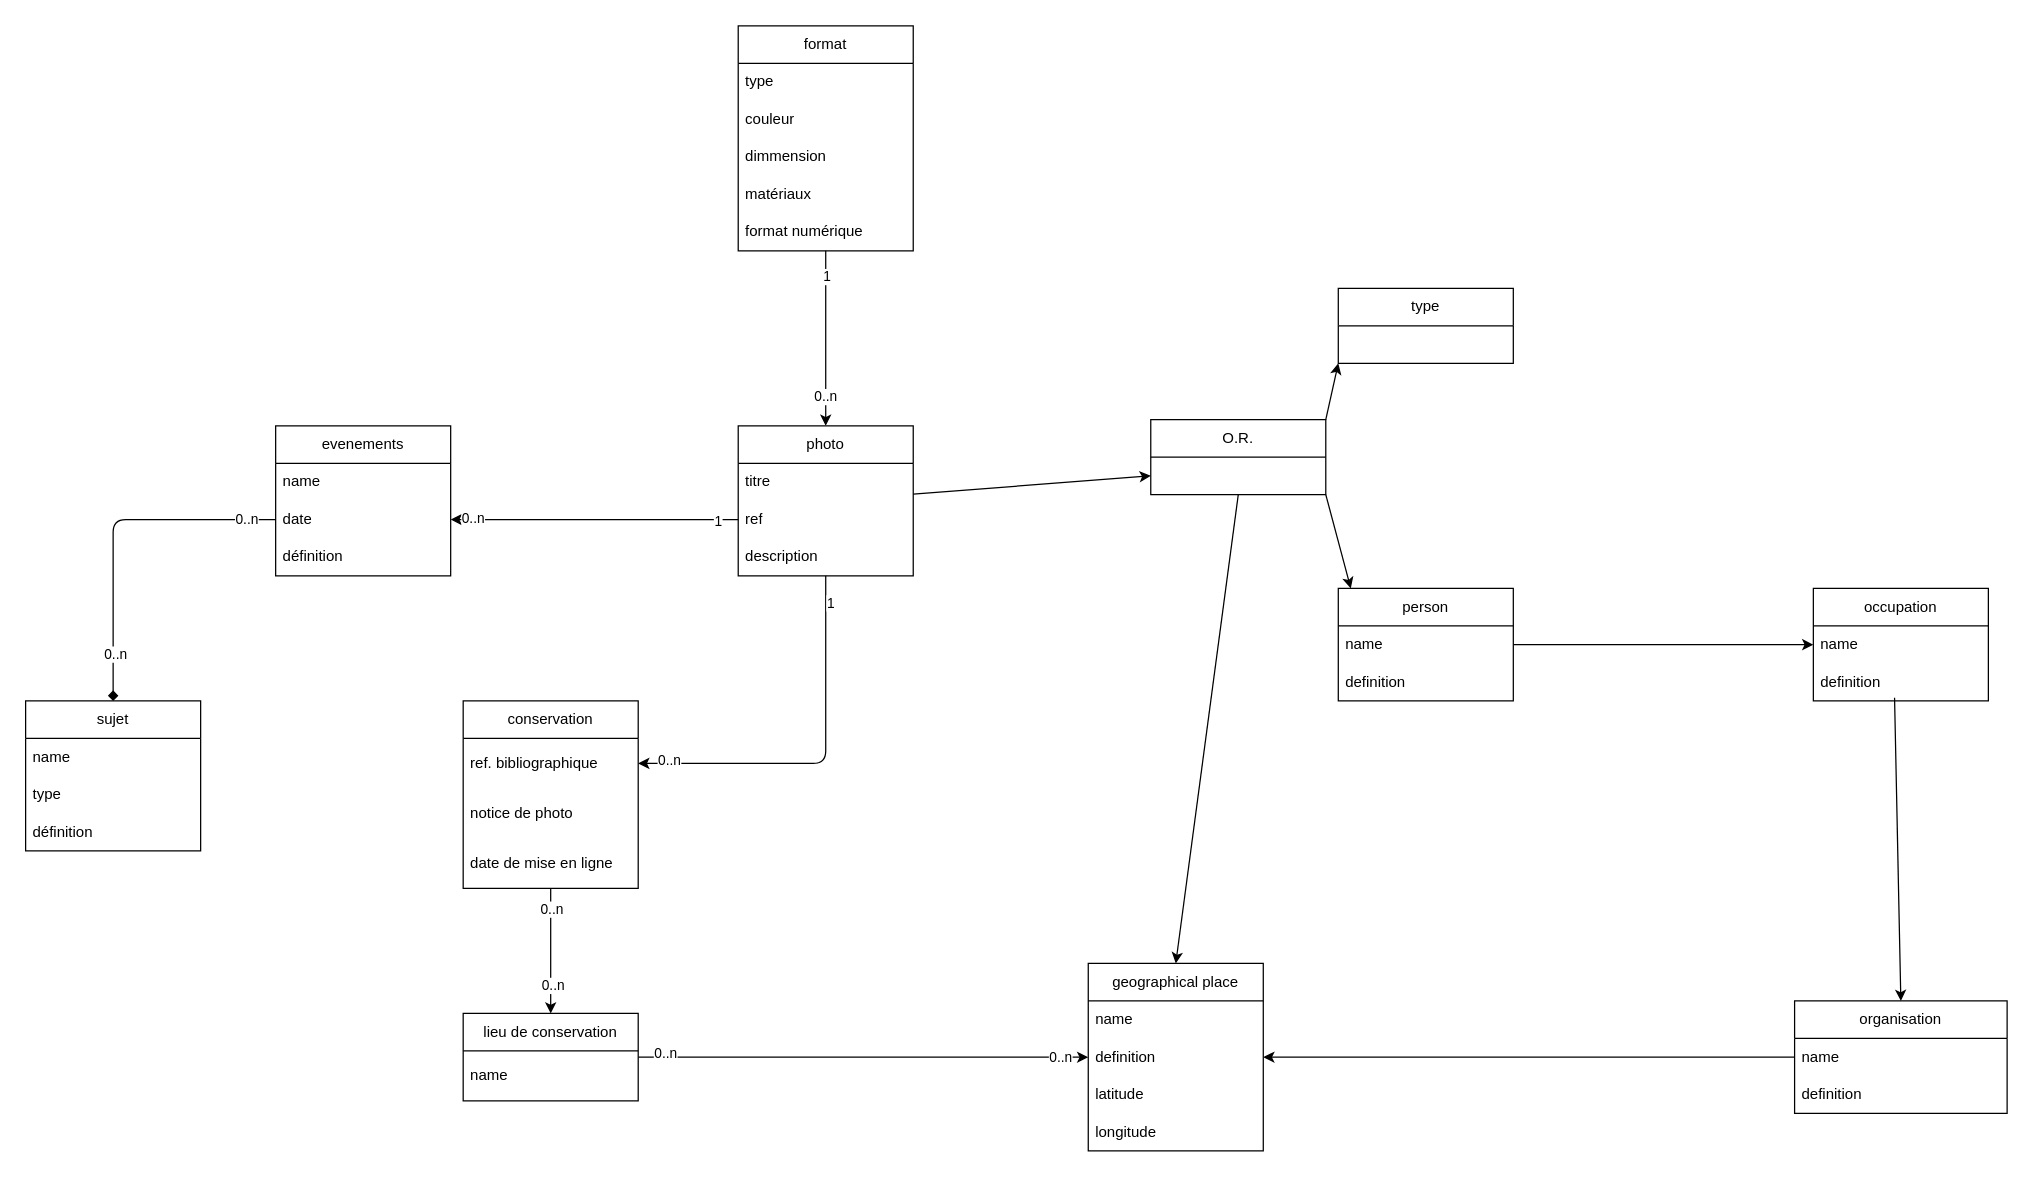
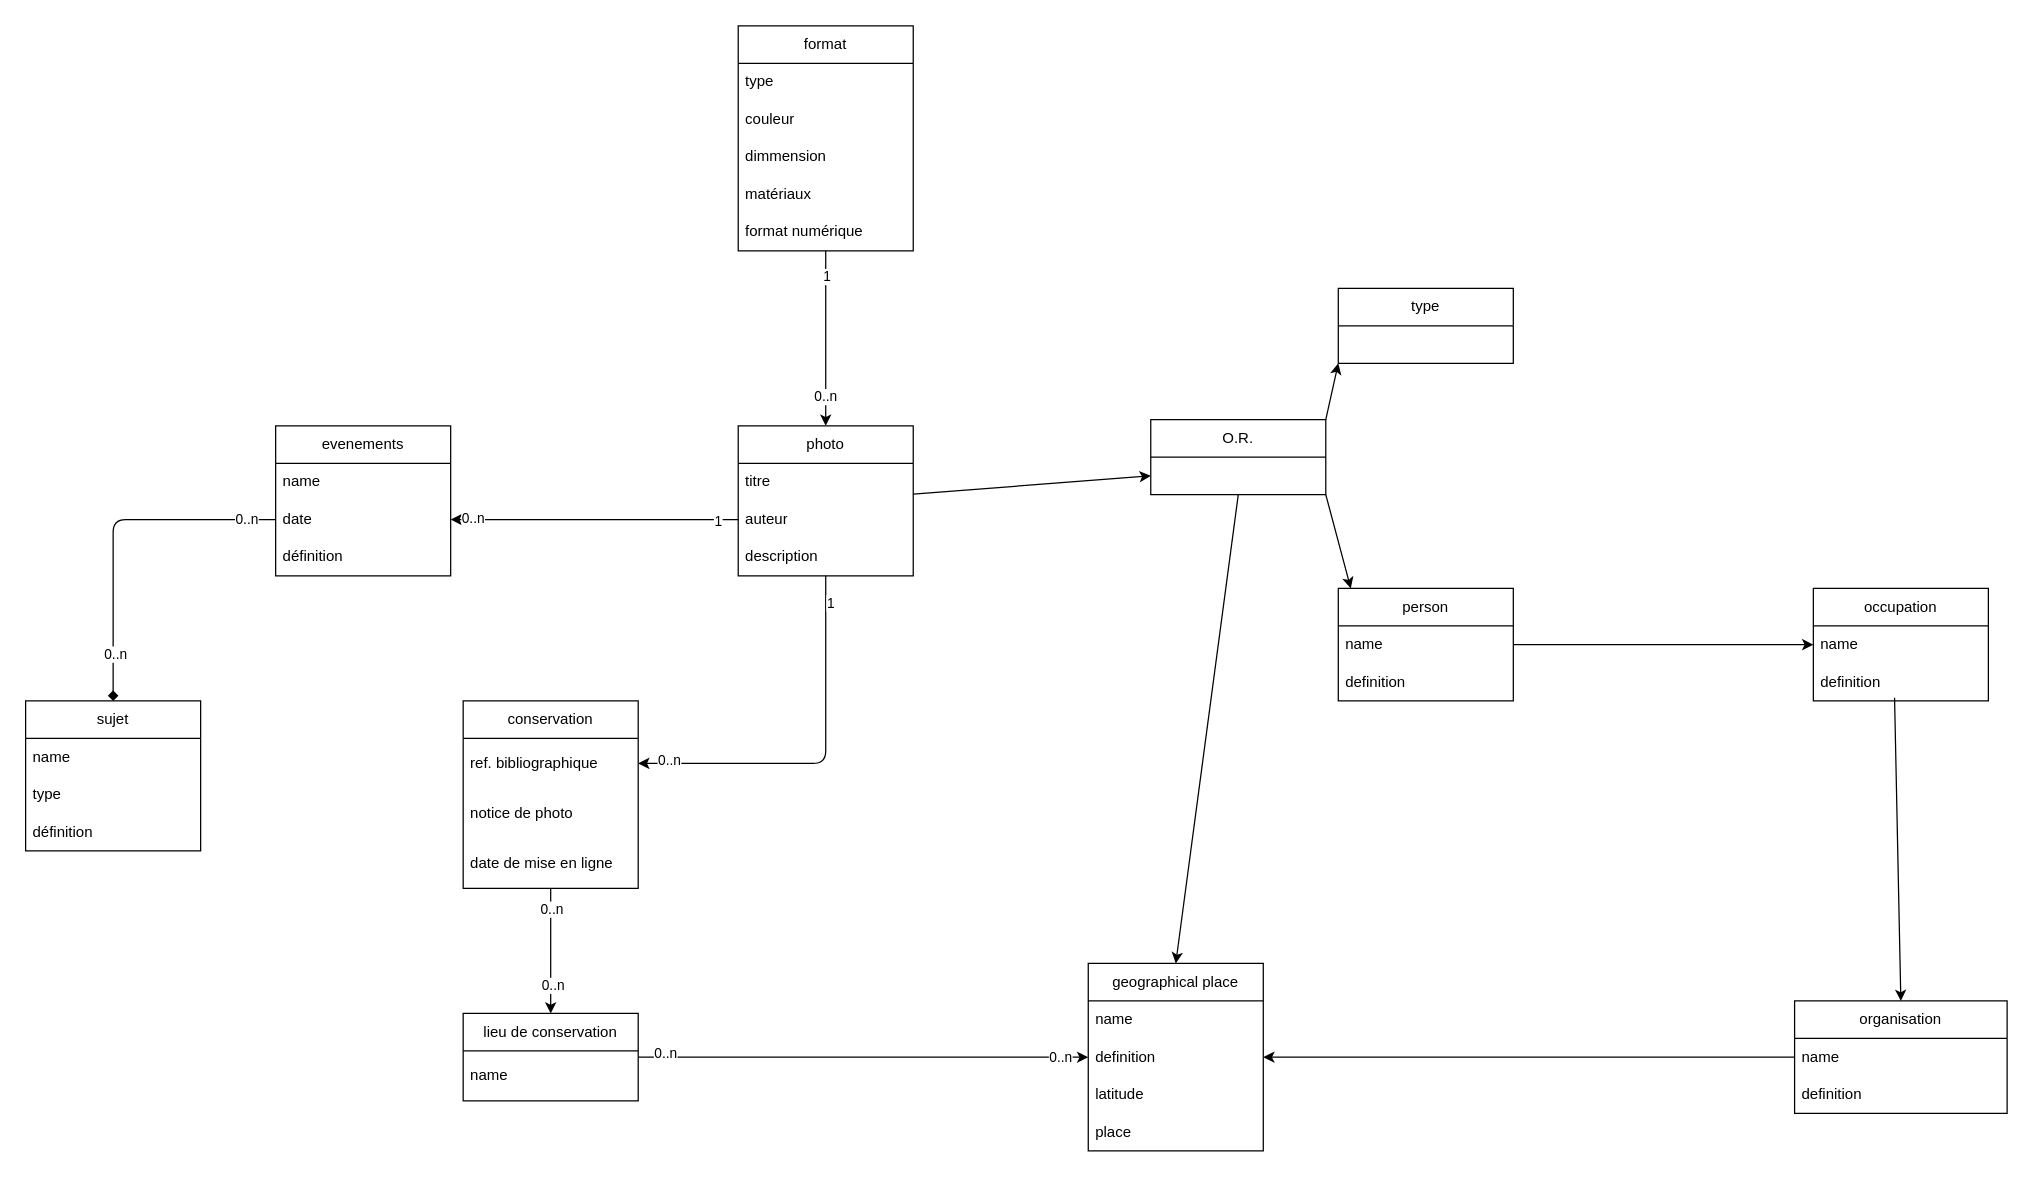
(758, 519) -> (771, 519)
(1130, 1132) -> (1115, 1132)
